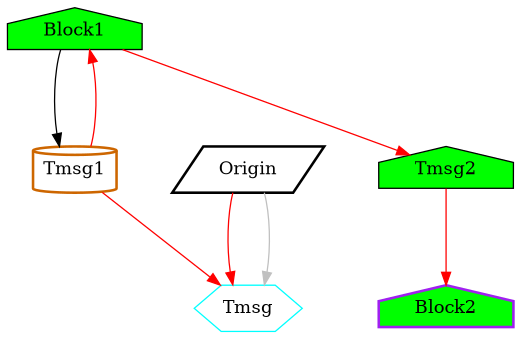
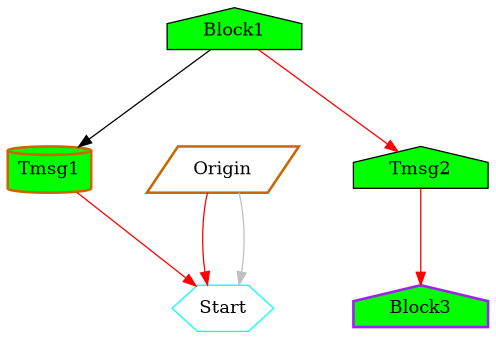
(96, 105) -> none
(75, 170) -> (49, 170)
(248, 170) -> (223, 170)
(248, 308) -> (223, 308)
(446, 308) -> (421, 308)
